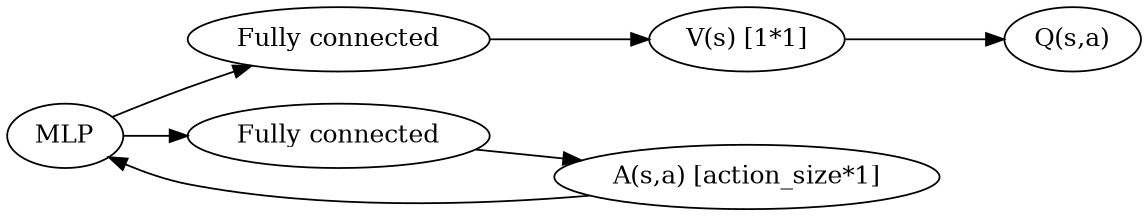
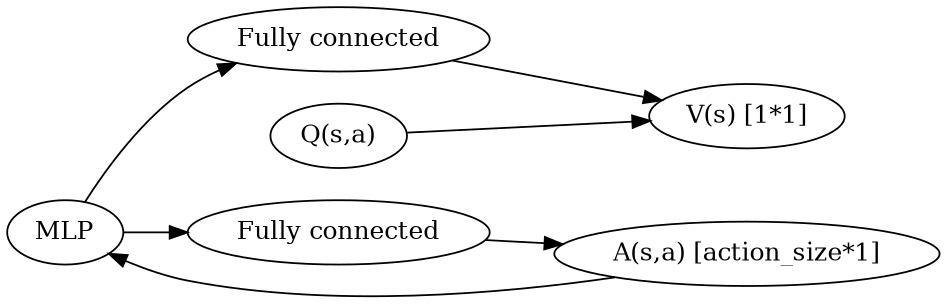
(916, 39) -> (520, 127)
